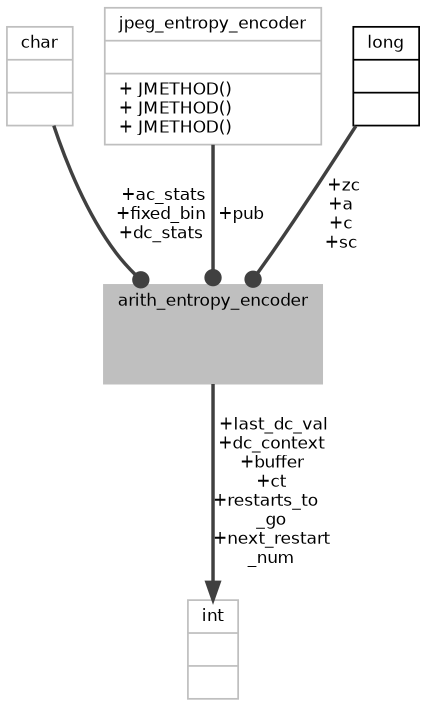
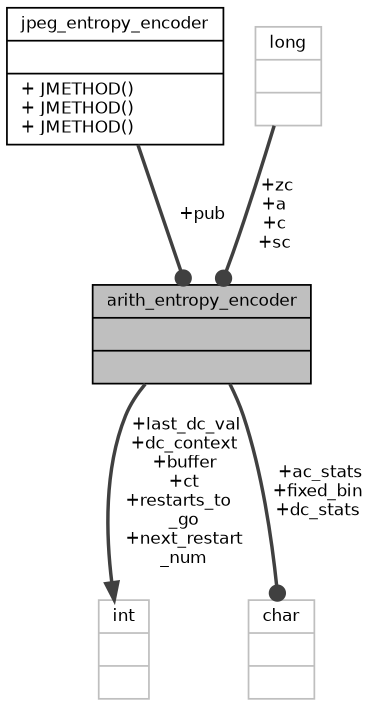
(213, 76) -> (115, 76)
(386, 76) -> (288, 76)
(86, 205) -> (261, 483)
(213, 334) -> (202, 334)
